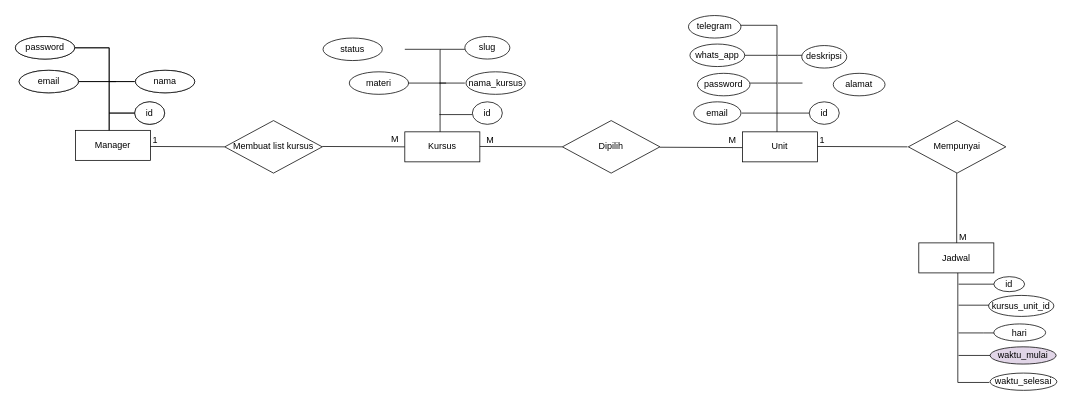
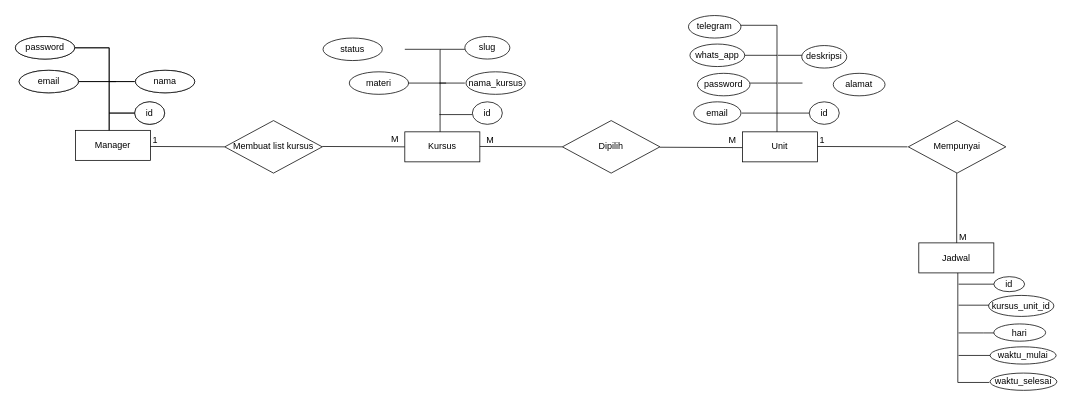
(1023, 355) -> (1023, 355)
